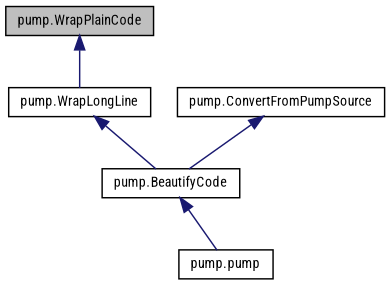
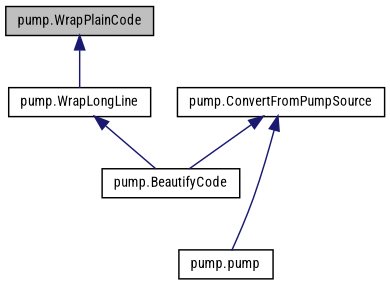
(203, 230) -> (256, 191)
